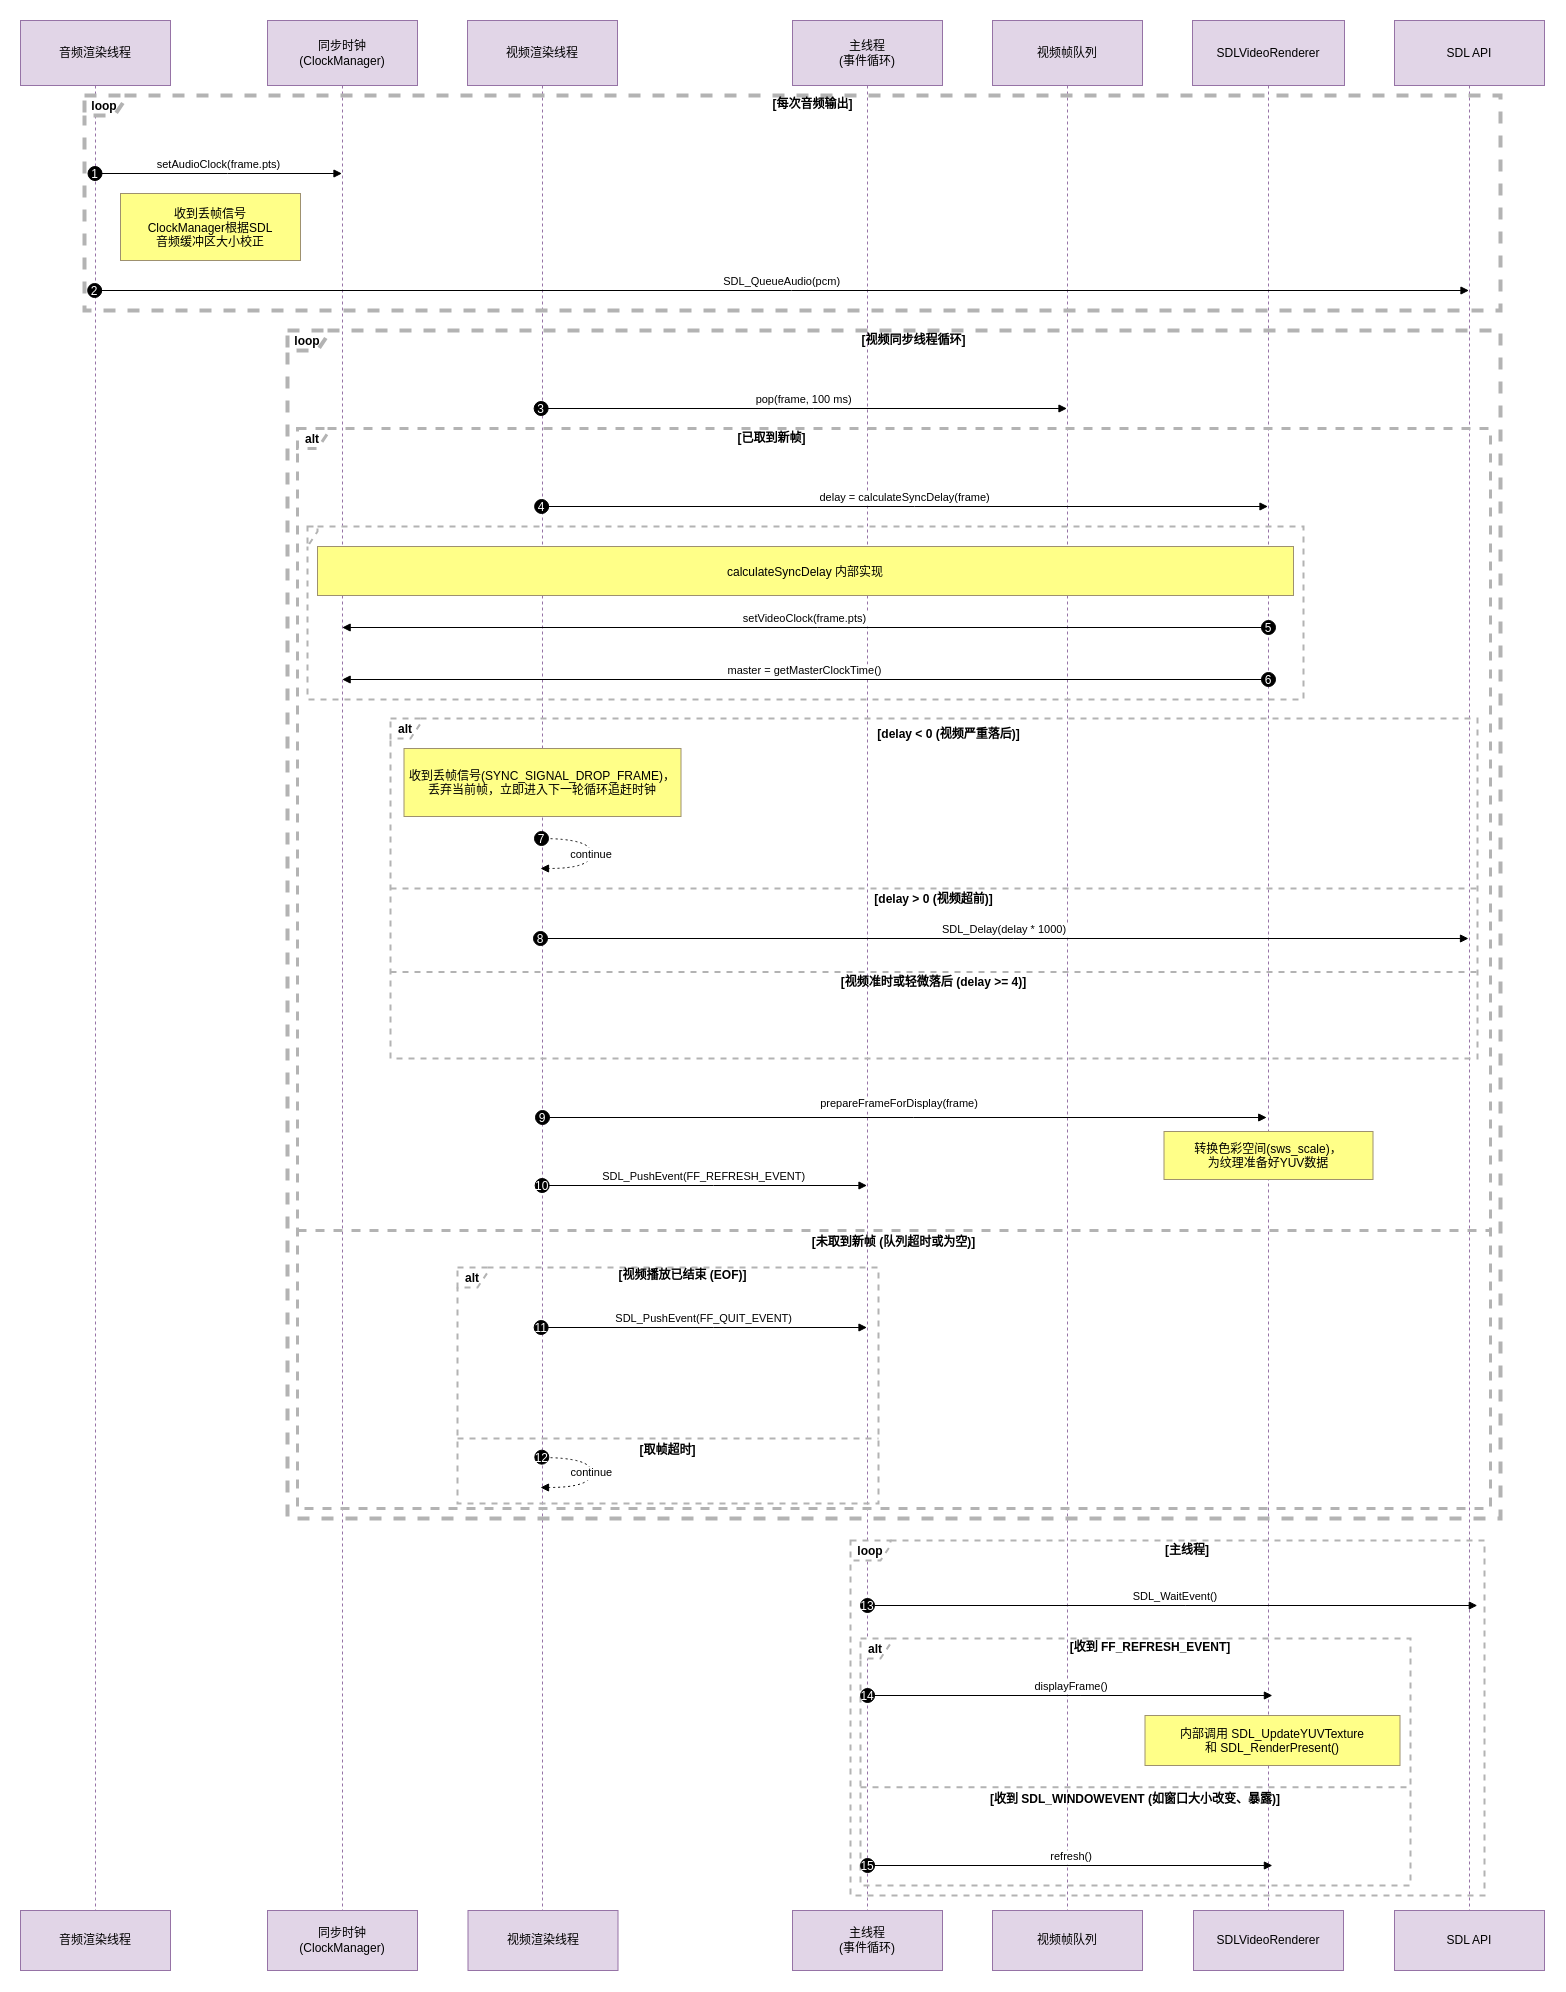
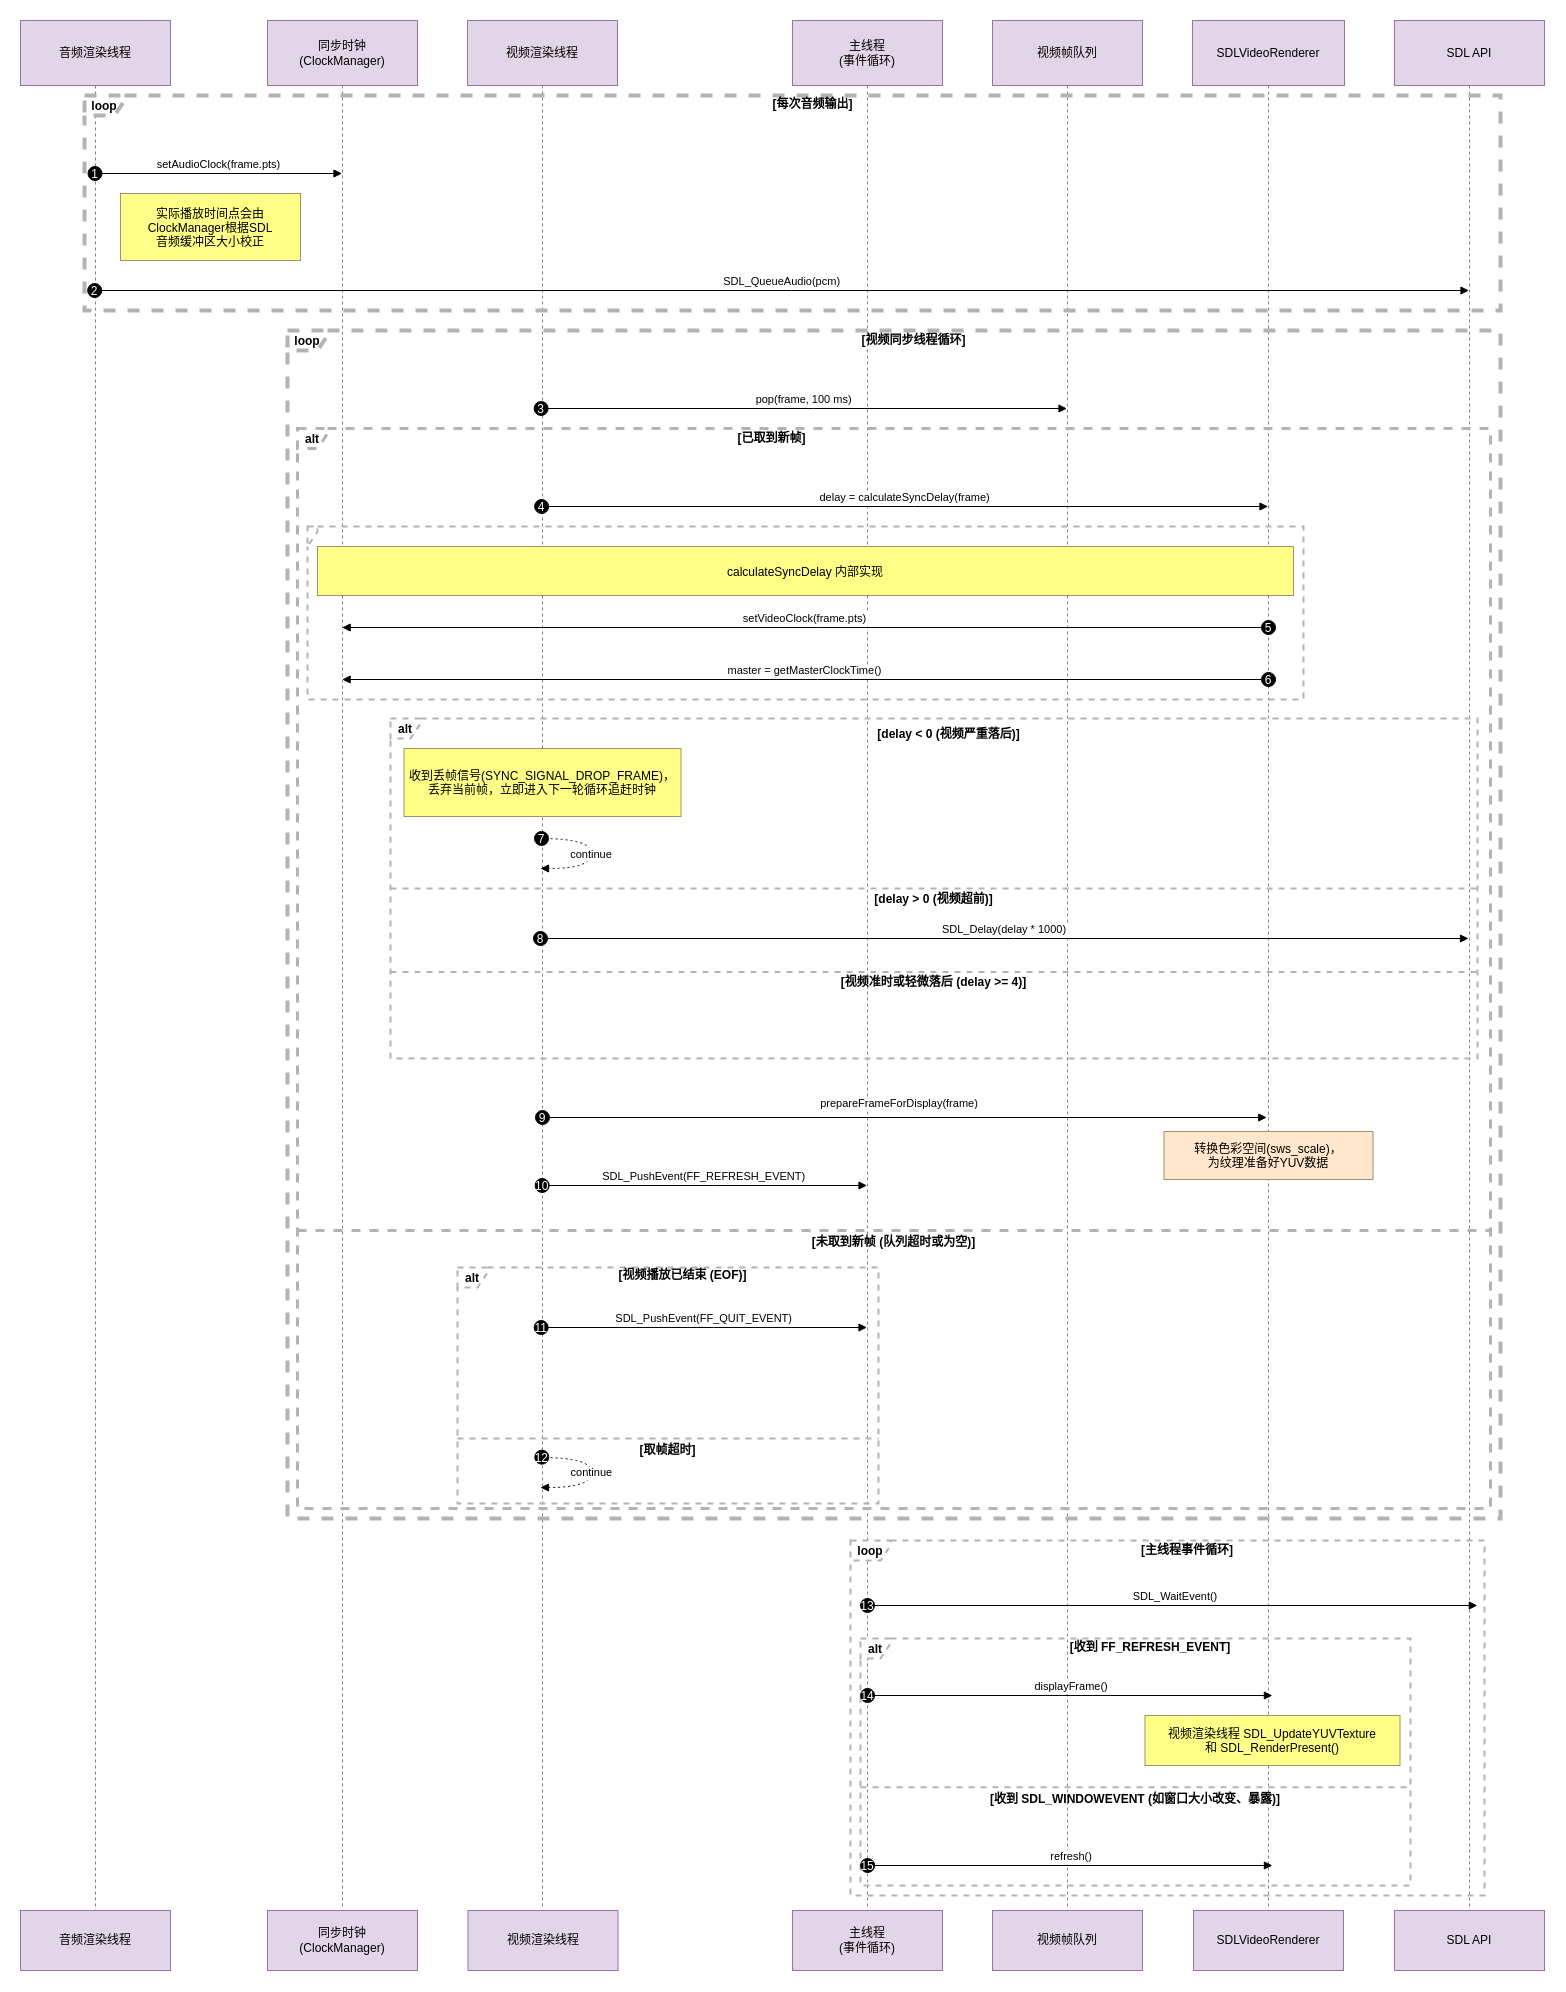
(210, 214) -> (210, 214)
(1269, 1156) -> (1269, 1156)
(1188, 1551) -> (1188, 1551)
(1272, 1734) -> (1272, 1734)
